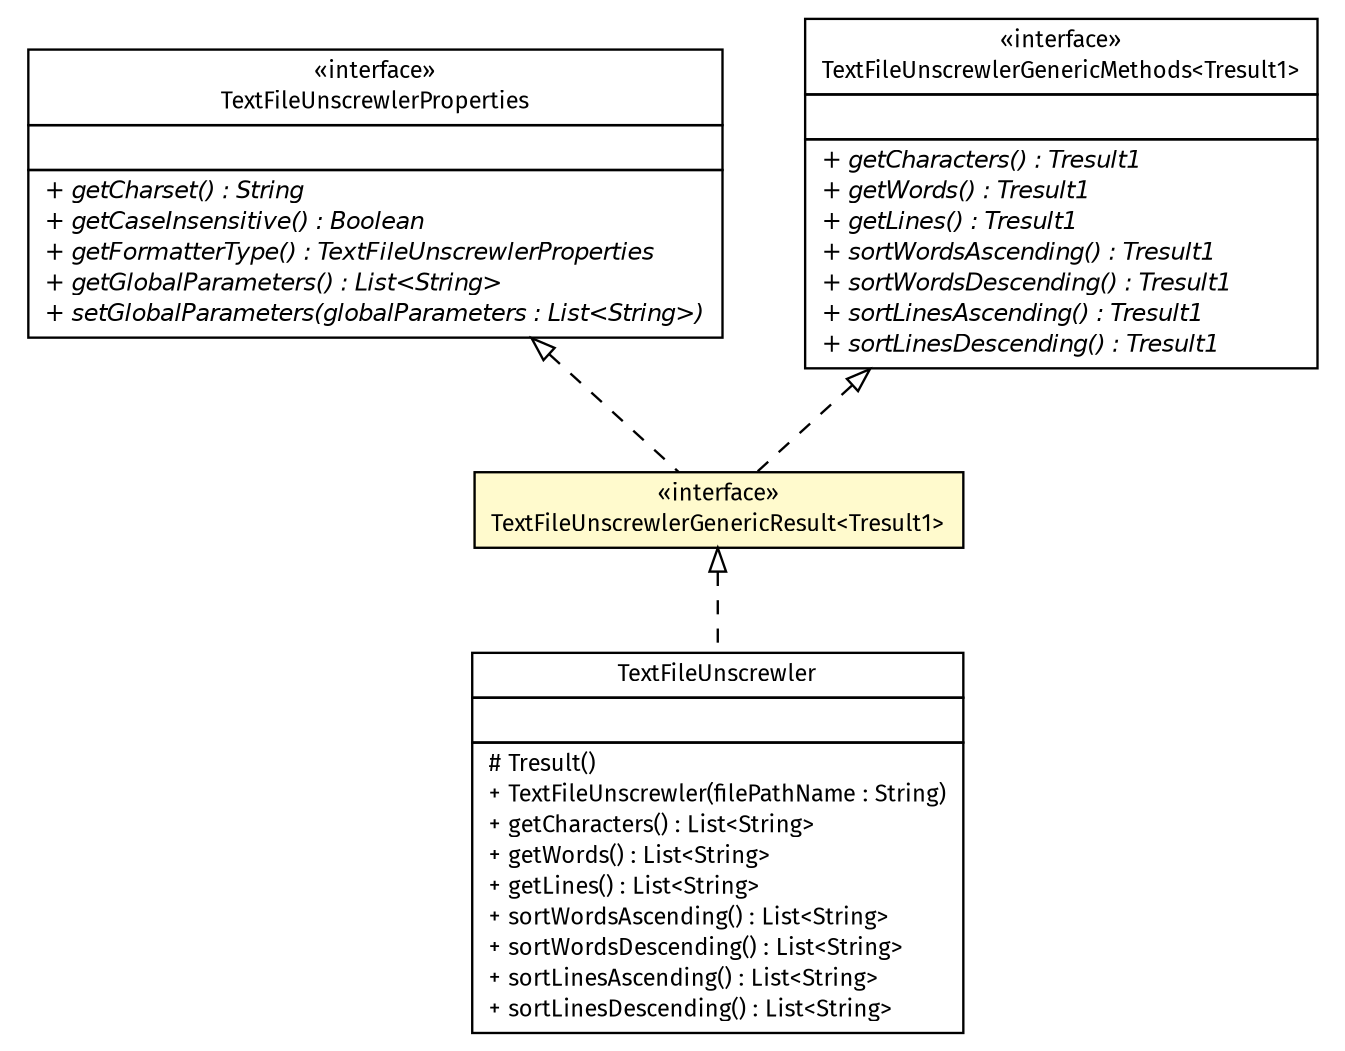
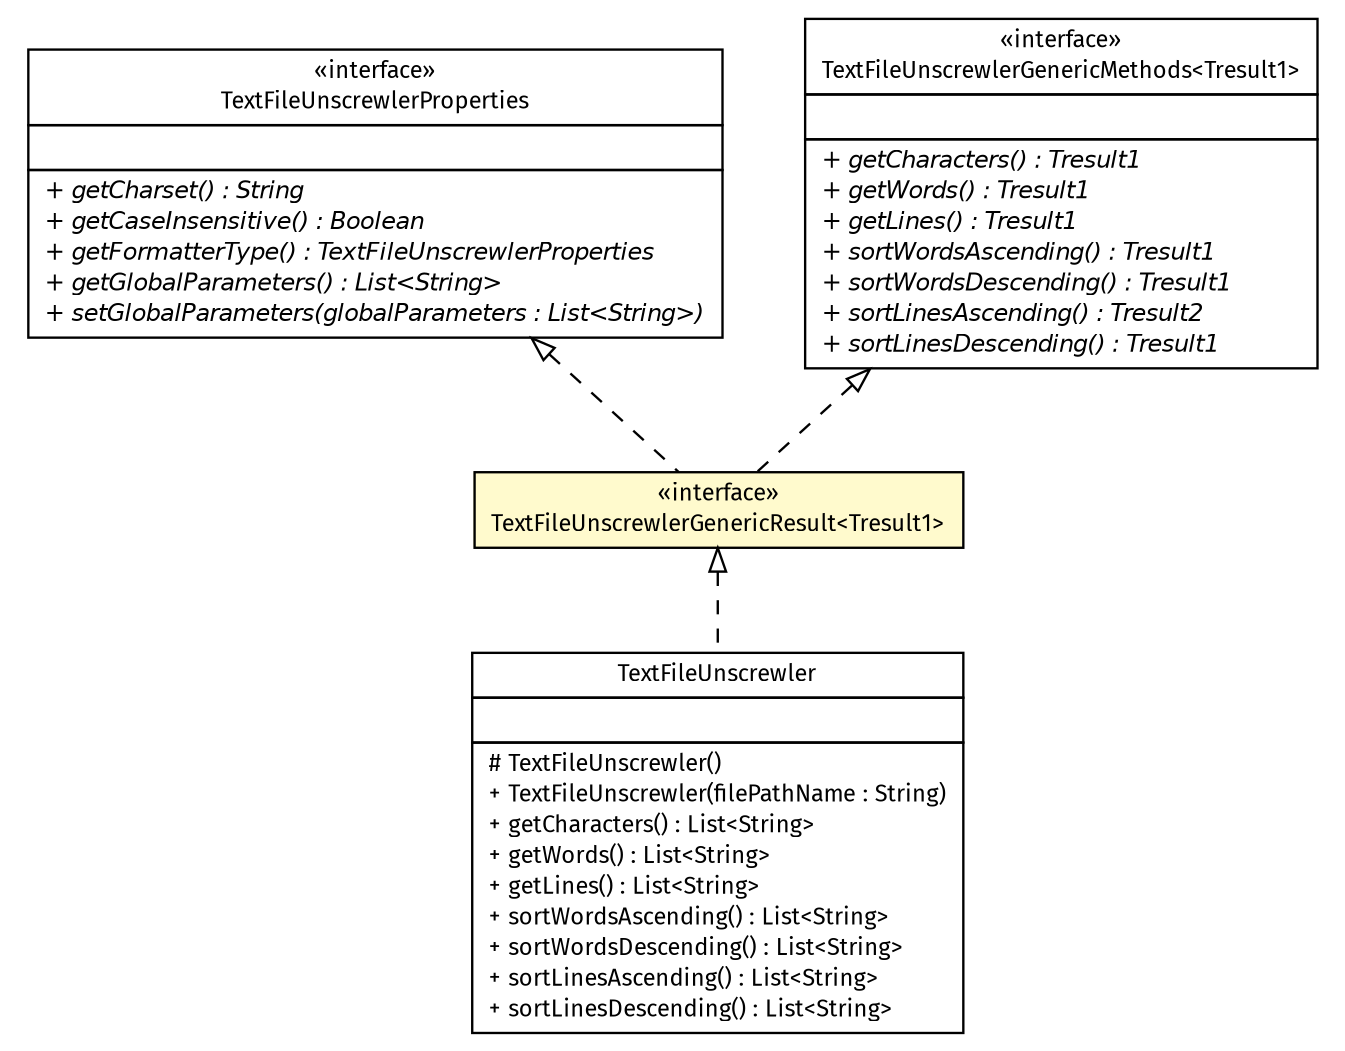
(1013, 314) -> (1013, 314)
(543, 764) -> (606, 764)
